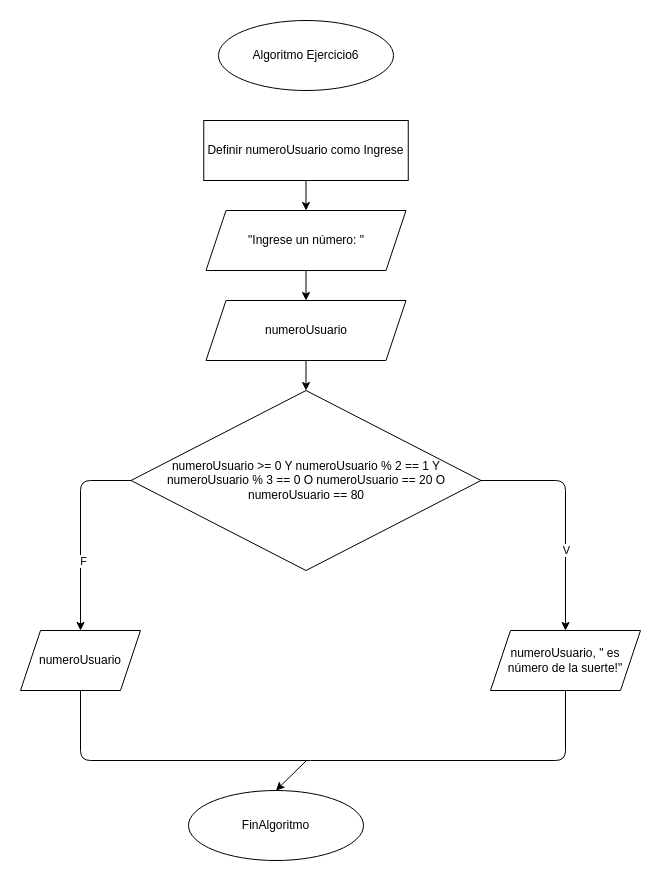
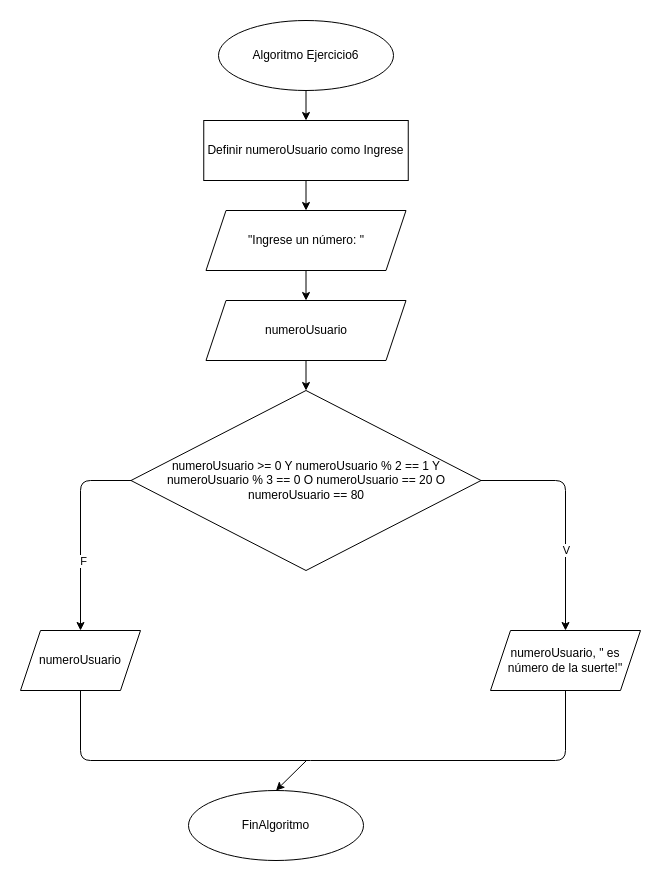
none -> (306, 102)
